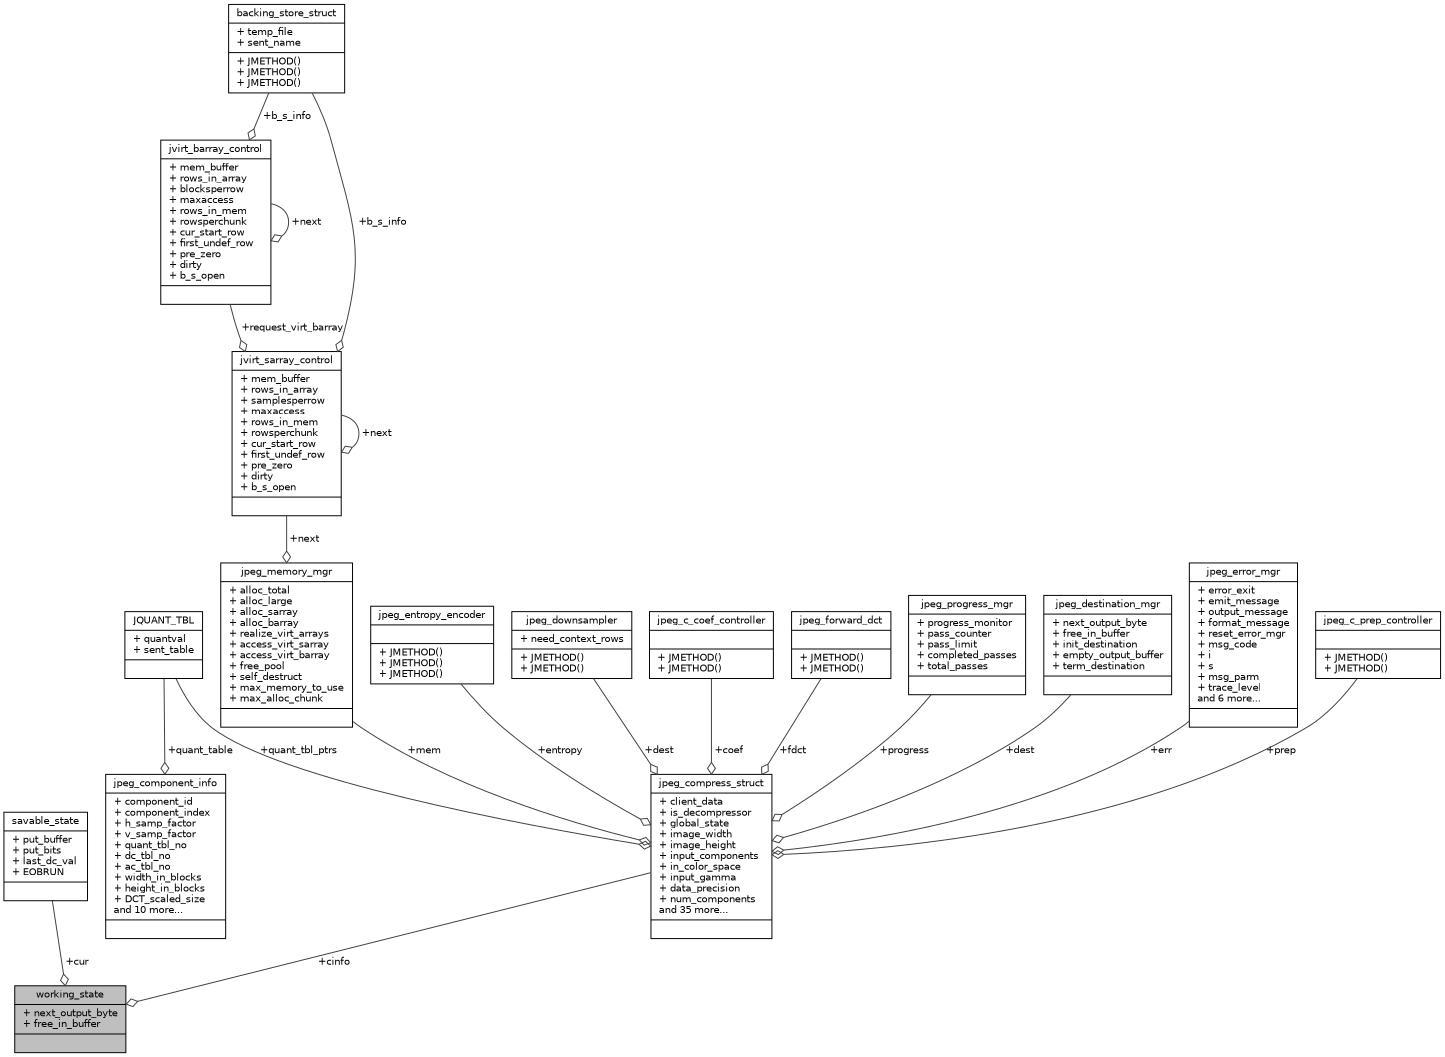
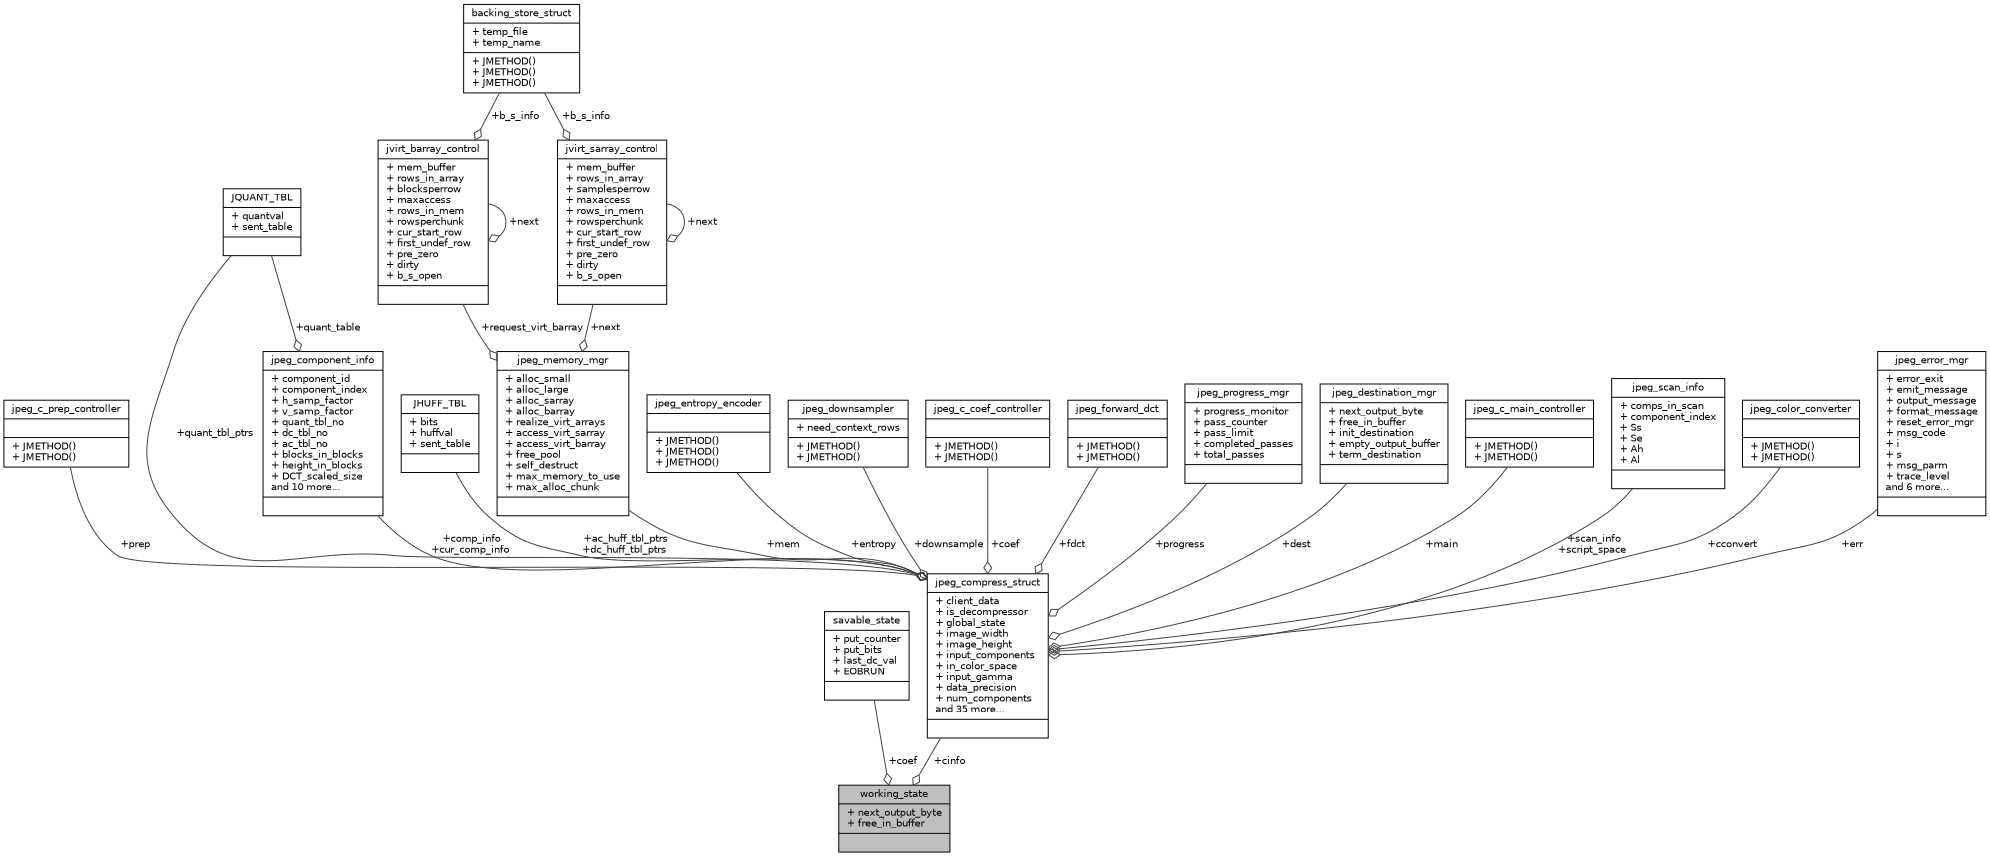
(269, 43) -> (506, 43)
(235, 323) -> (475, 328)
none -> (440, 434)
none -> (1530, 434)
none -> (1668, 434)
none -> (1801, 434)
none -> (640, 566)
(260, 590) -> (538, 379)
(658, 751) -> (947, 545)
(42, 840) -> (867, 639)
(158, 878) -> (317, 455)
(76, 962) -> (902, 762)
